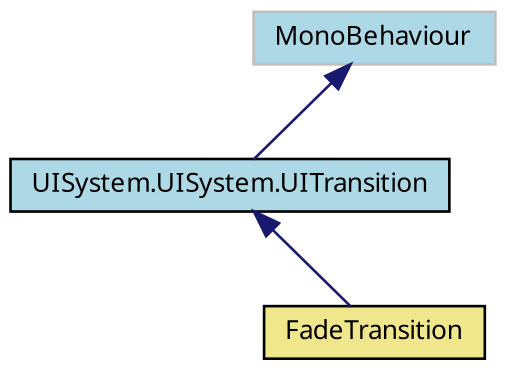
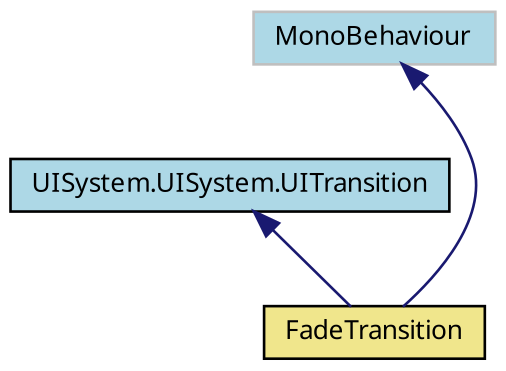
(293, 121) -> (475, 198)
